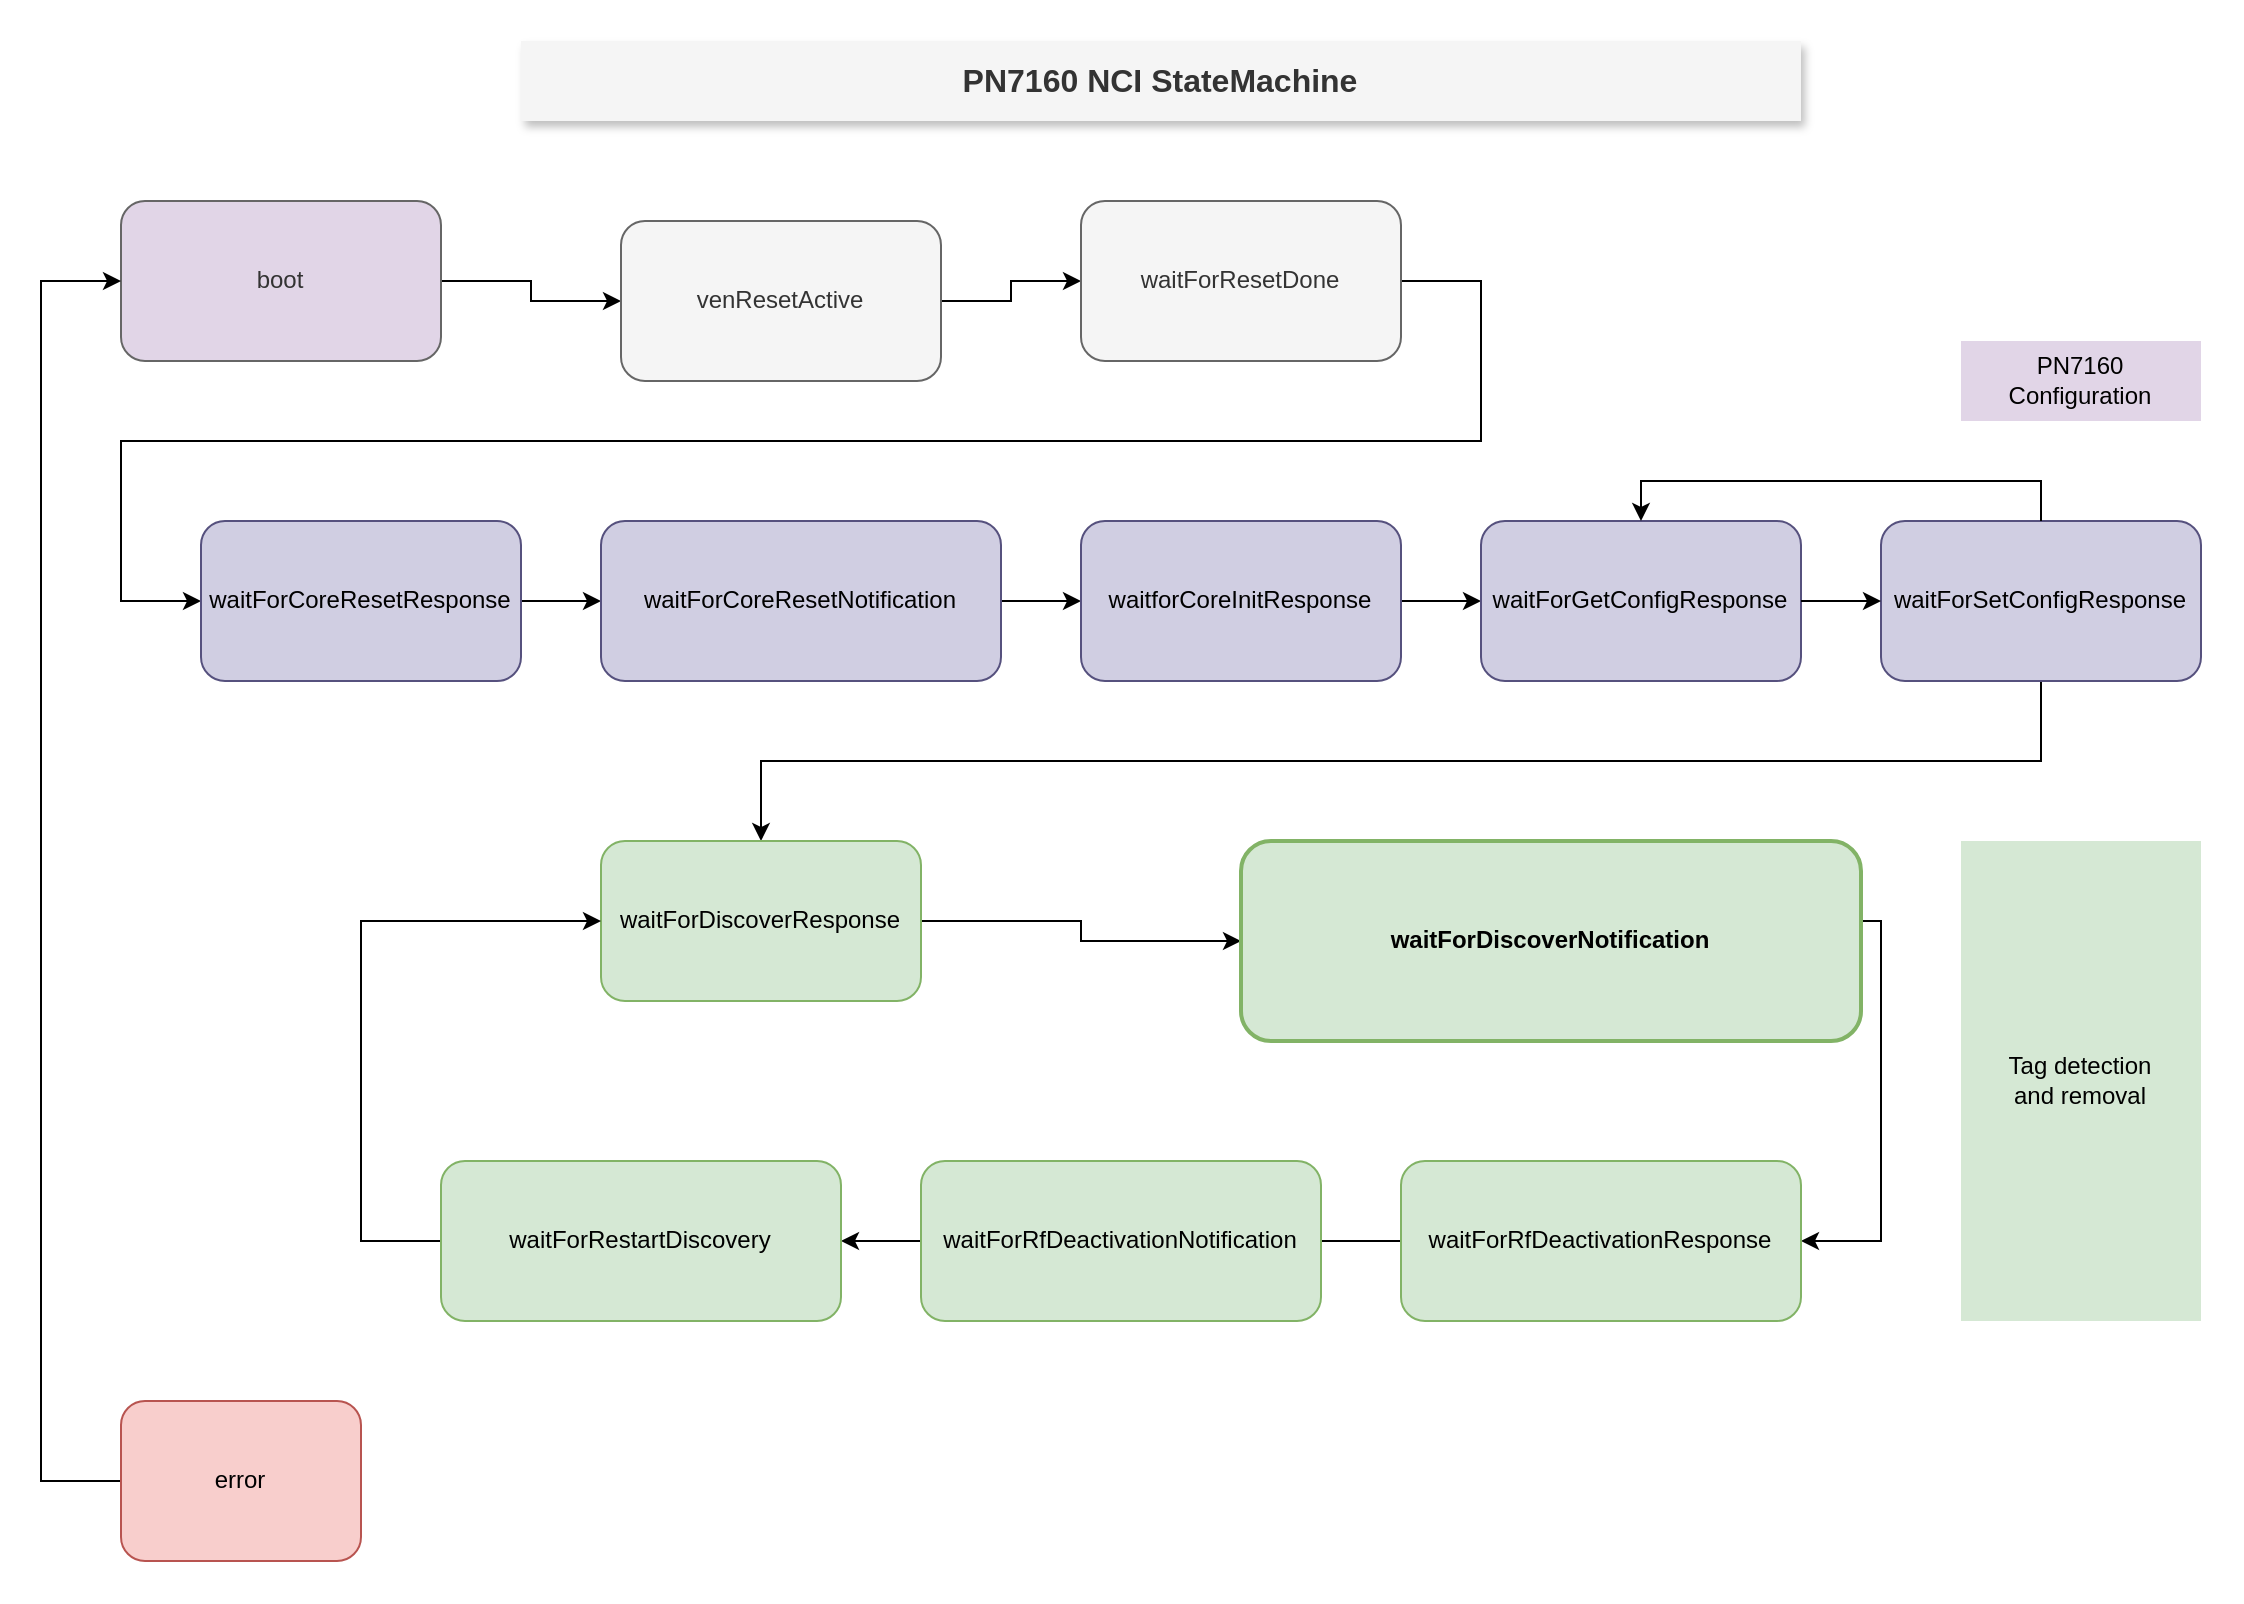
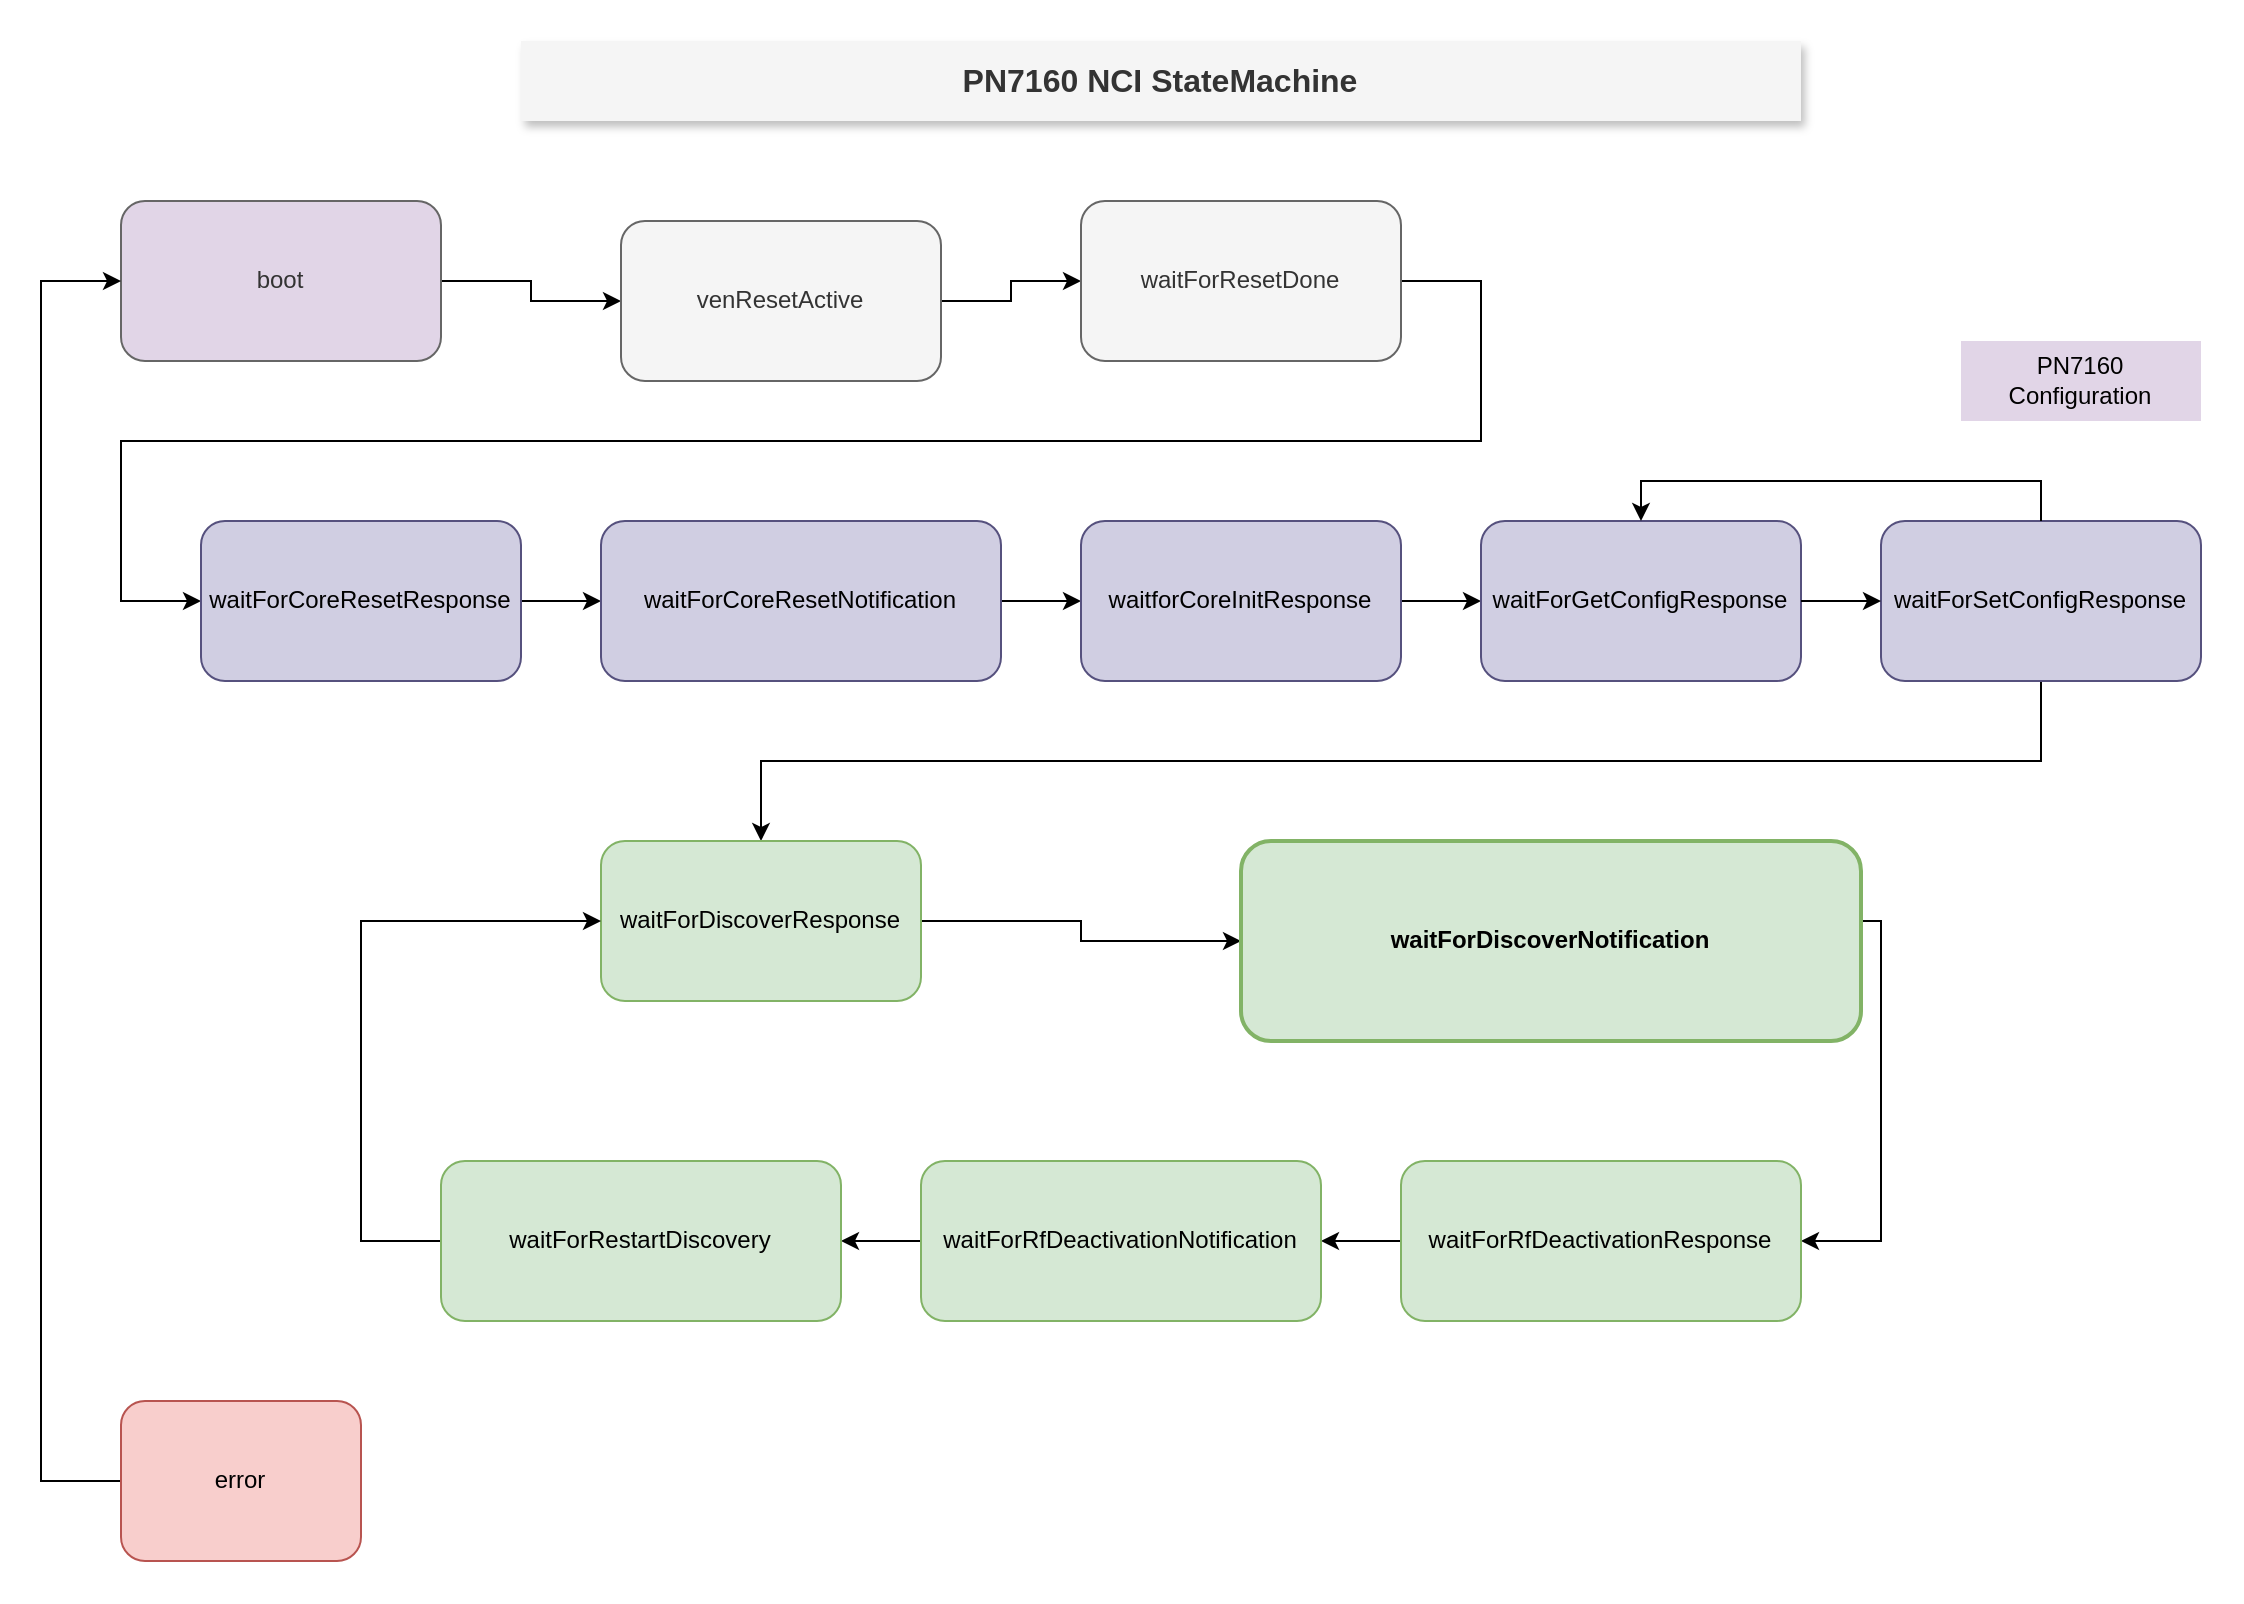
(2081, 1081) -> none
(1330, 1241) -> (1336, 1241)
